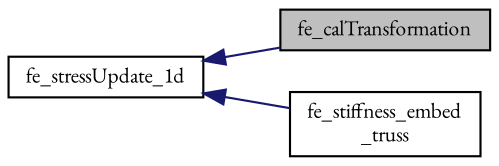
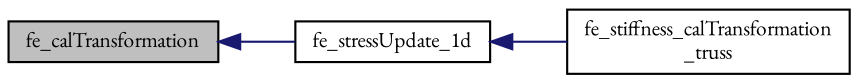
(253, 52) -> (268, 42)
(385, 124) -> (708, 42)
